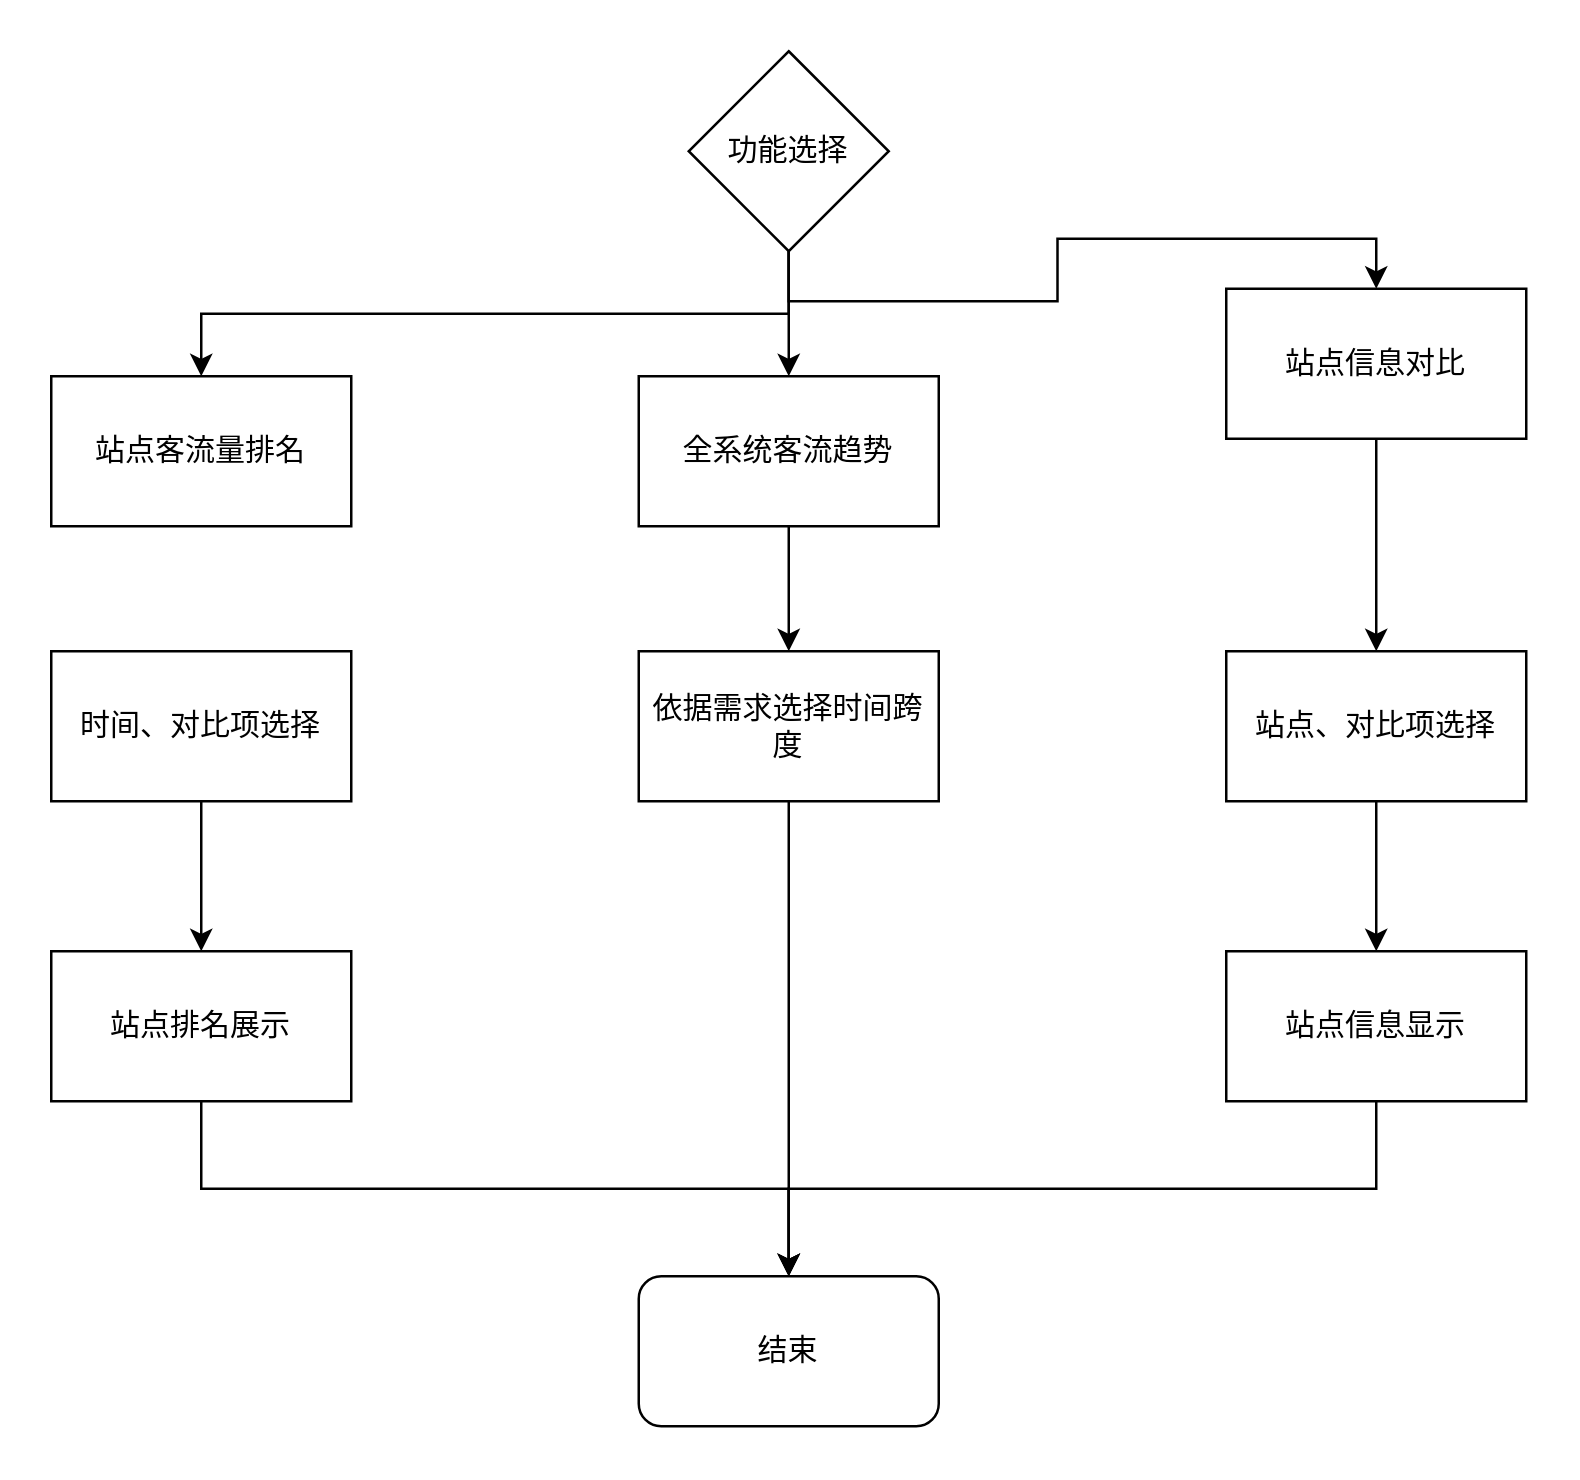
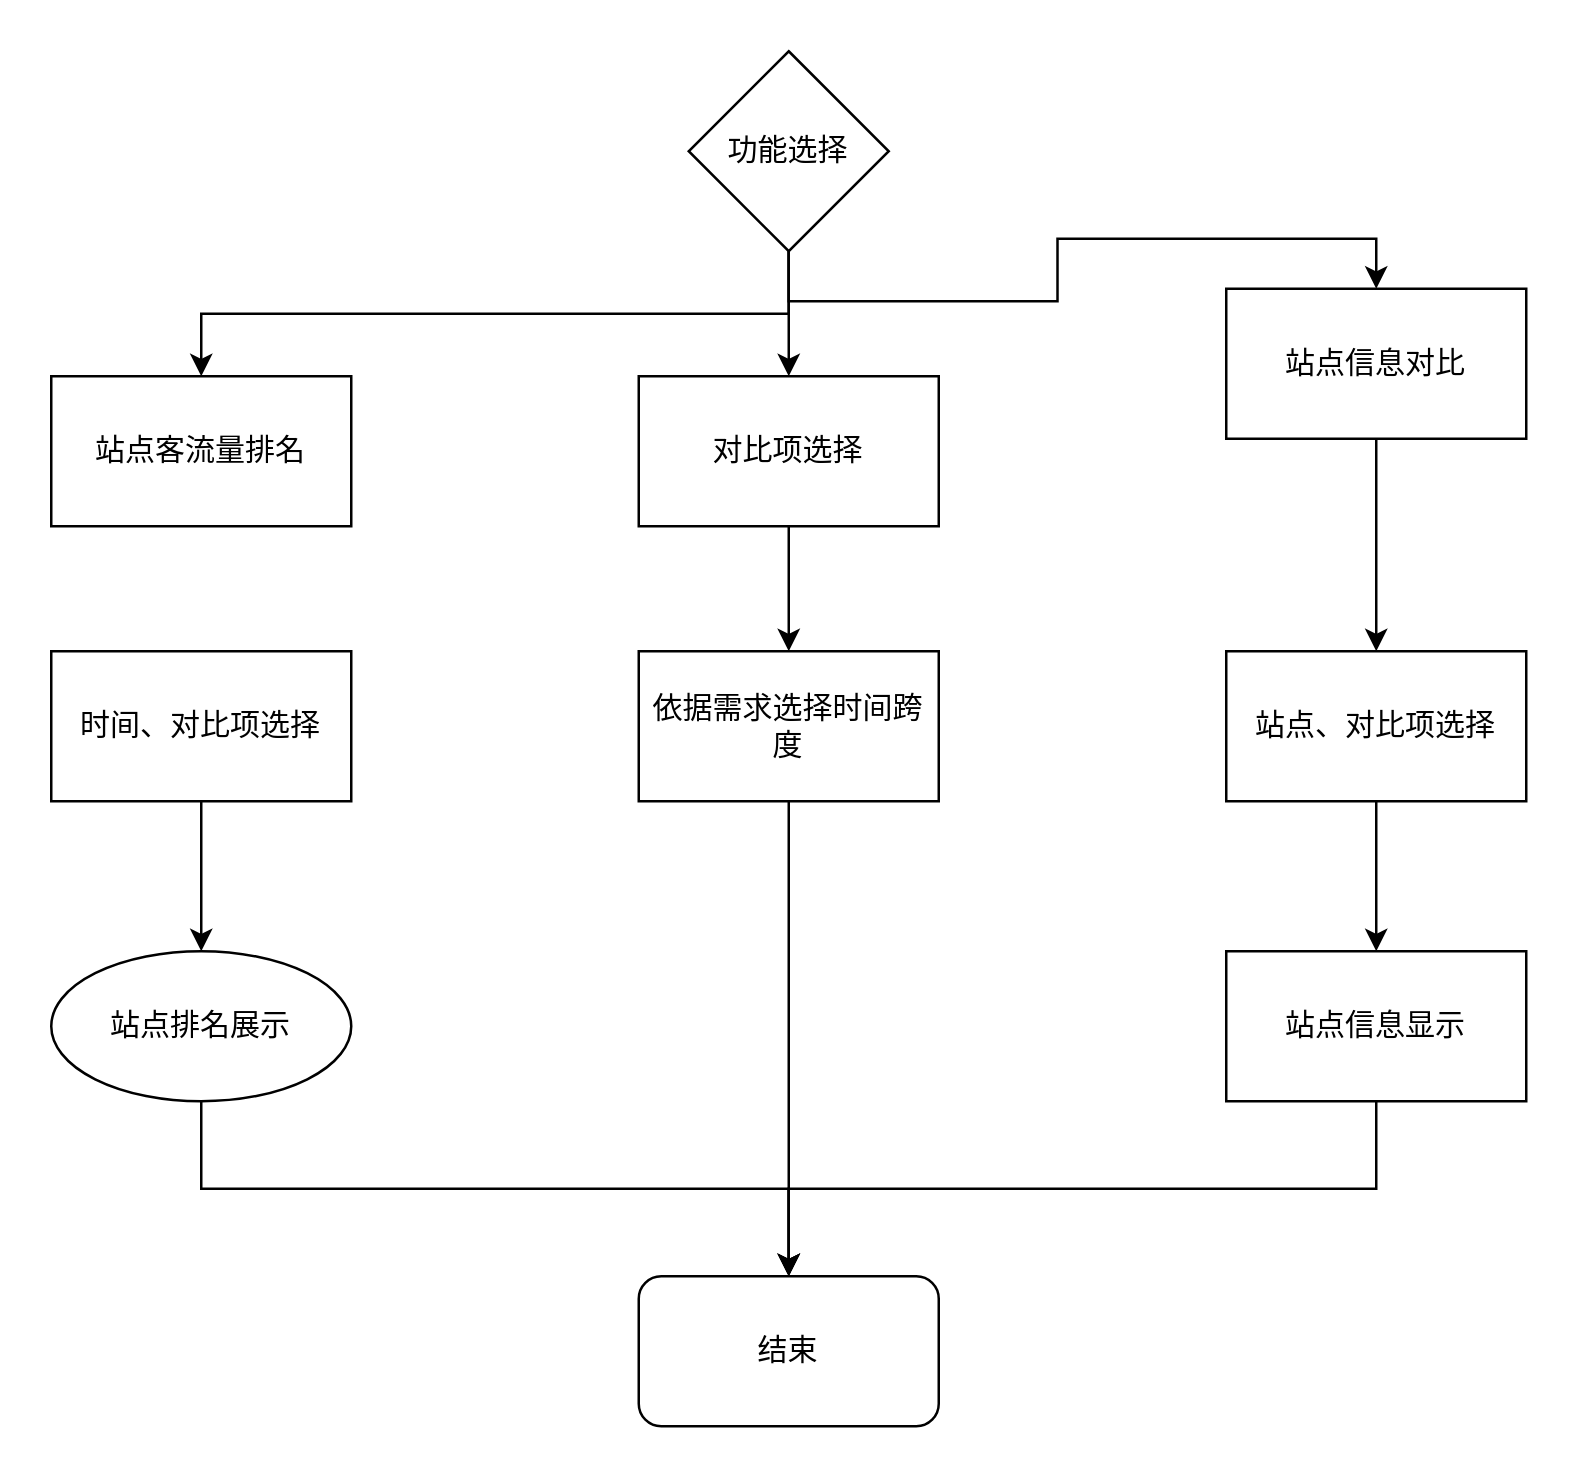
(789, 451) -> (789, 451)
(201, 1026) -> (201, 1026)
